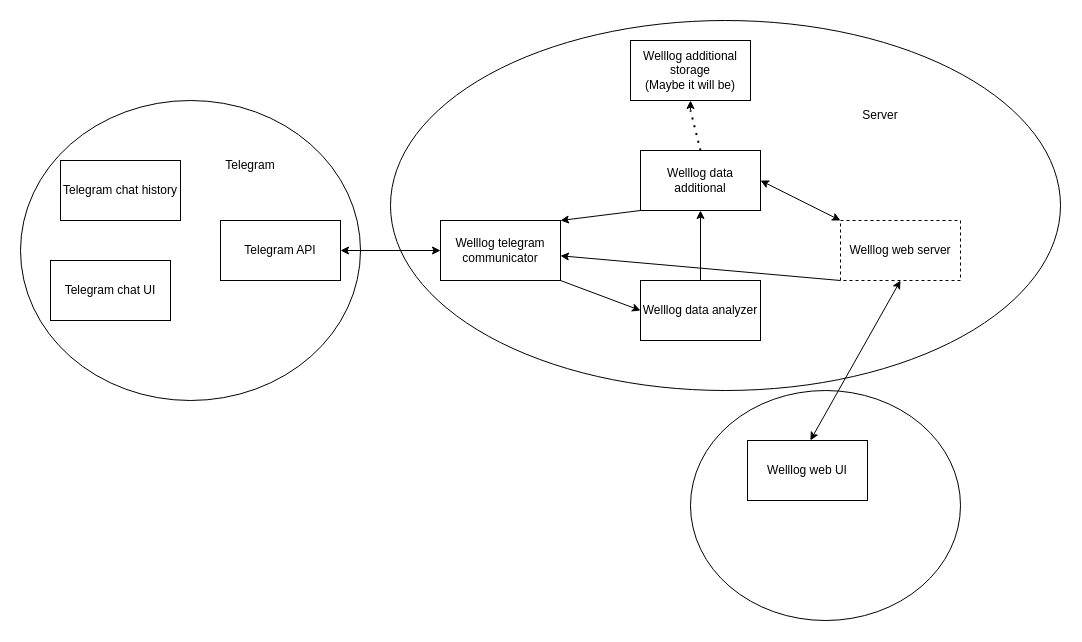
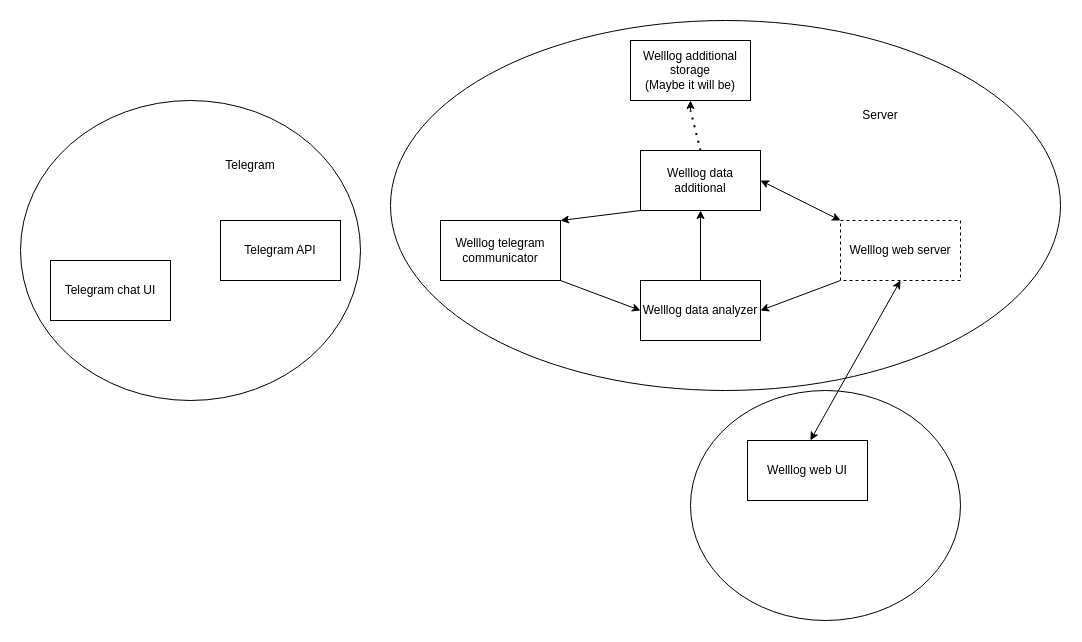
(121, 191) -> none
(390, 251) -> none
(704, 268) -> (804, 294)
